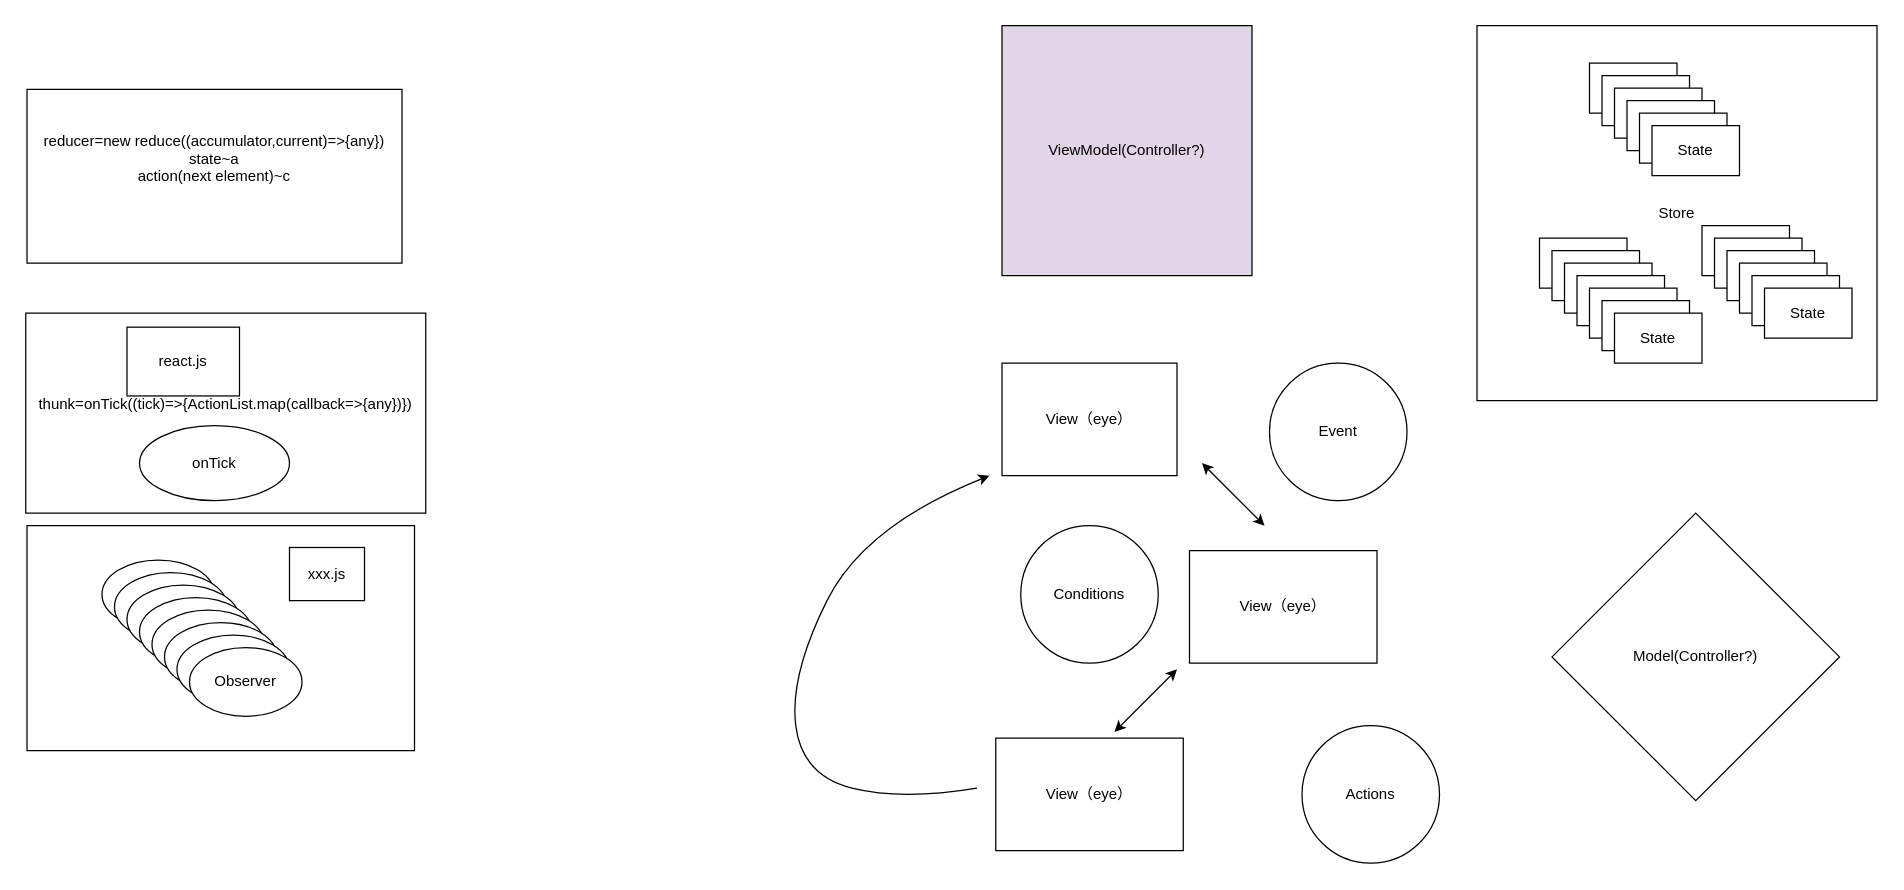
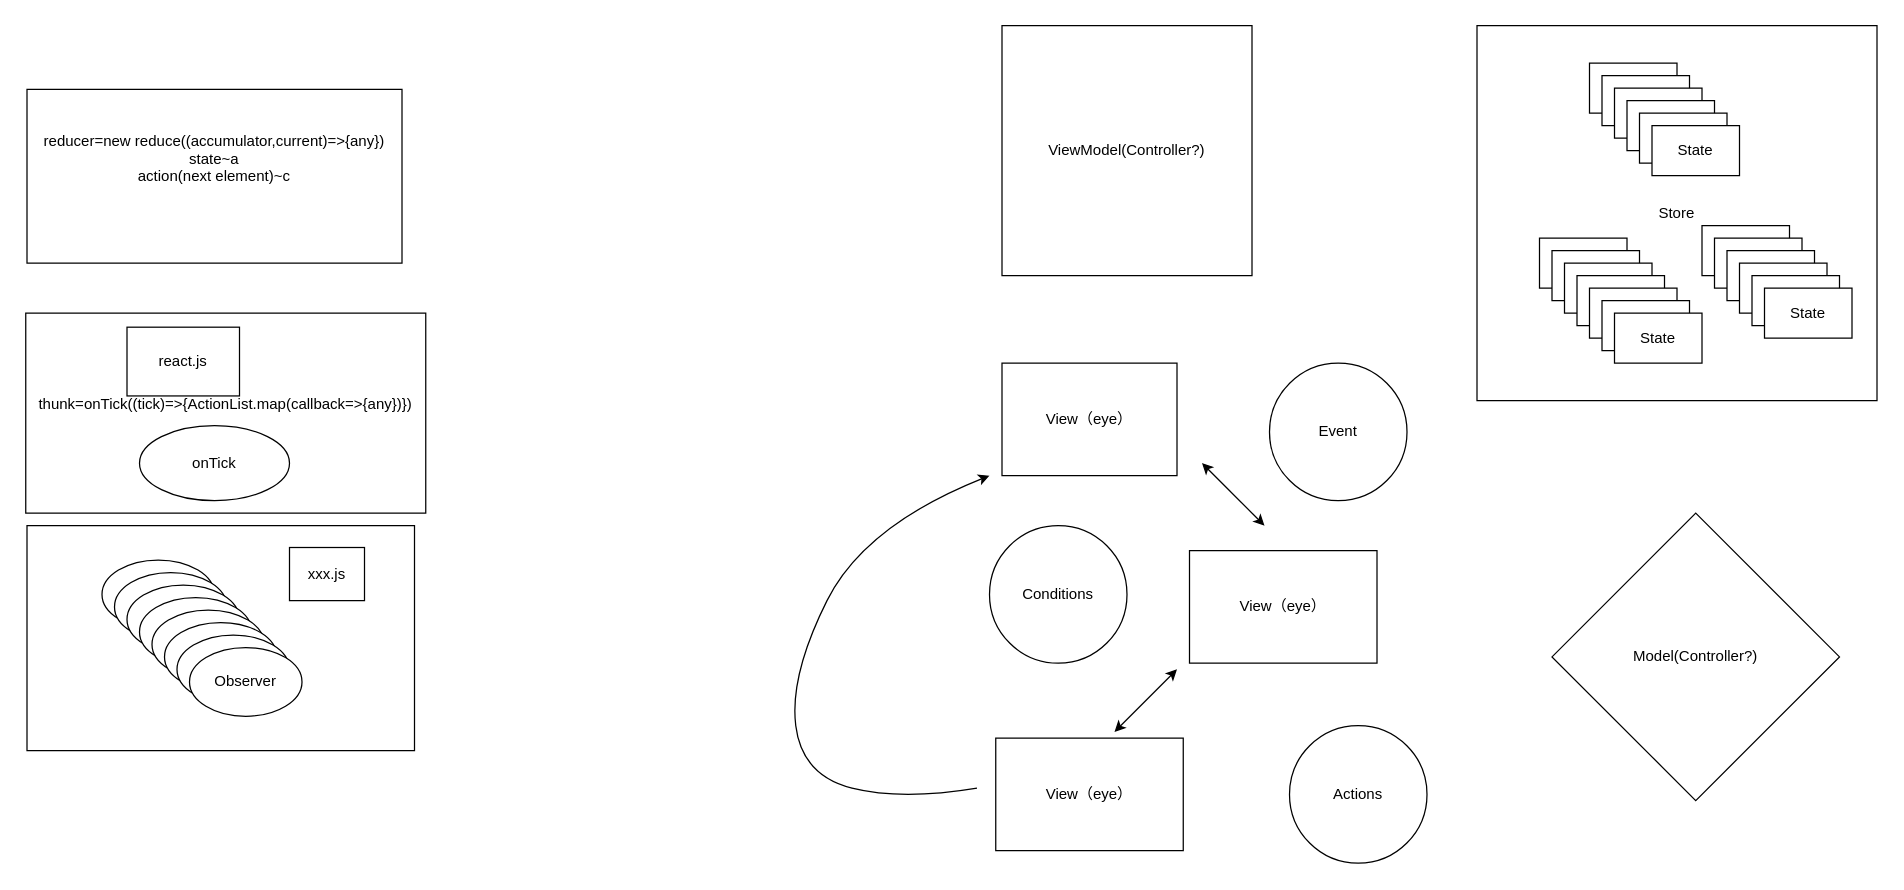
(1127, 151) -> (1127, 151)
(1089, 594) -> (1058, 594)
(1371, 794) -> (1358, 794)
